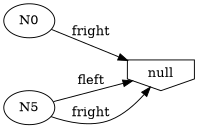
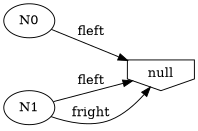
(91, 32) -> (91, 32)
(29, 108) -> (29, 108)
